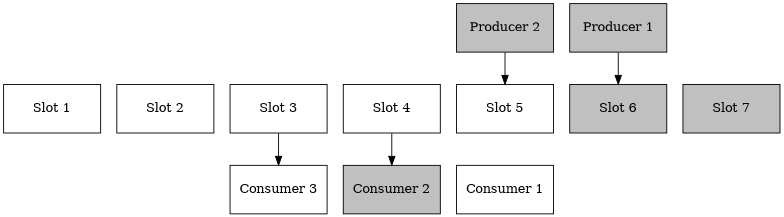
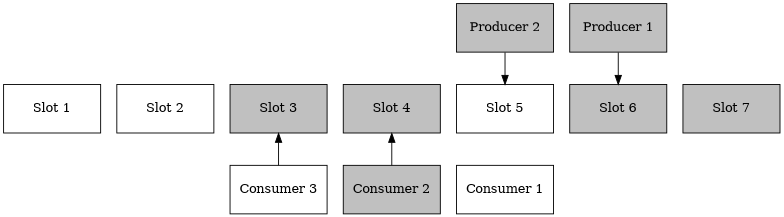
(279, 109) -> (279, 109)
(392, 109) -> (392, 109)
(279, 145) -> (279, 154)
(392, 145) -> (392, 154)
